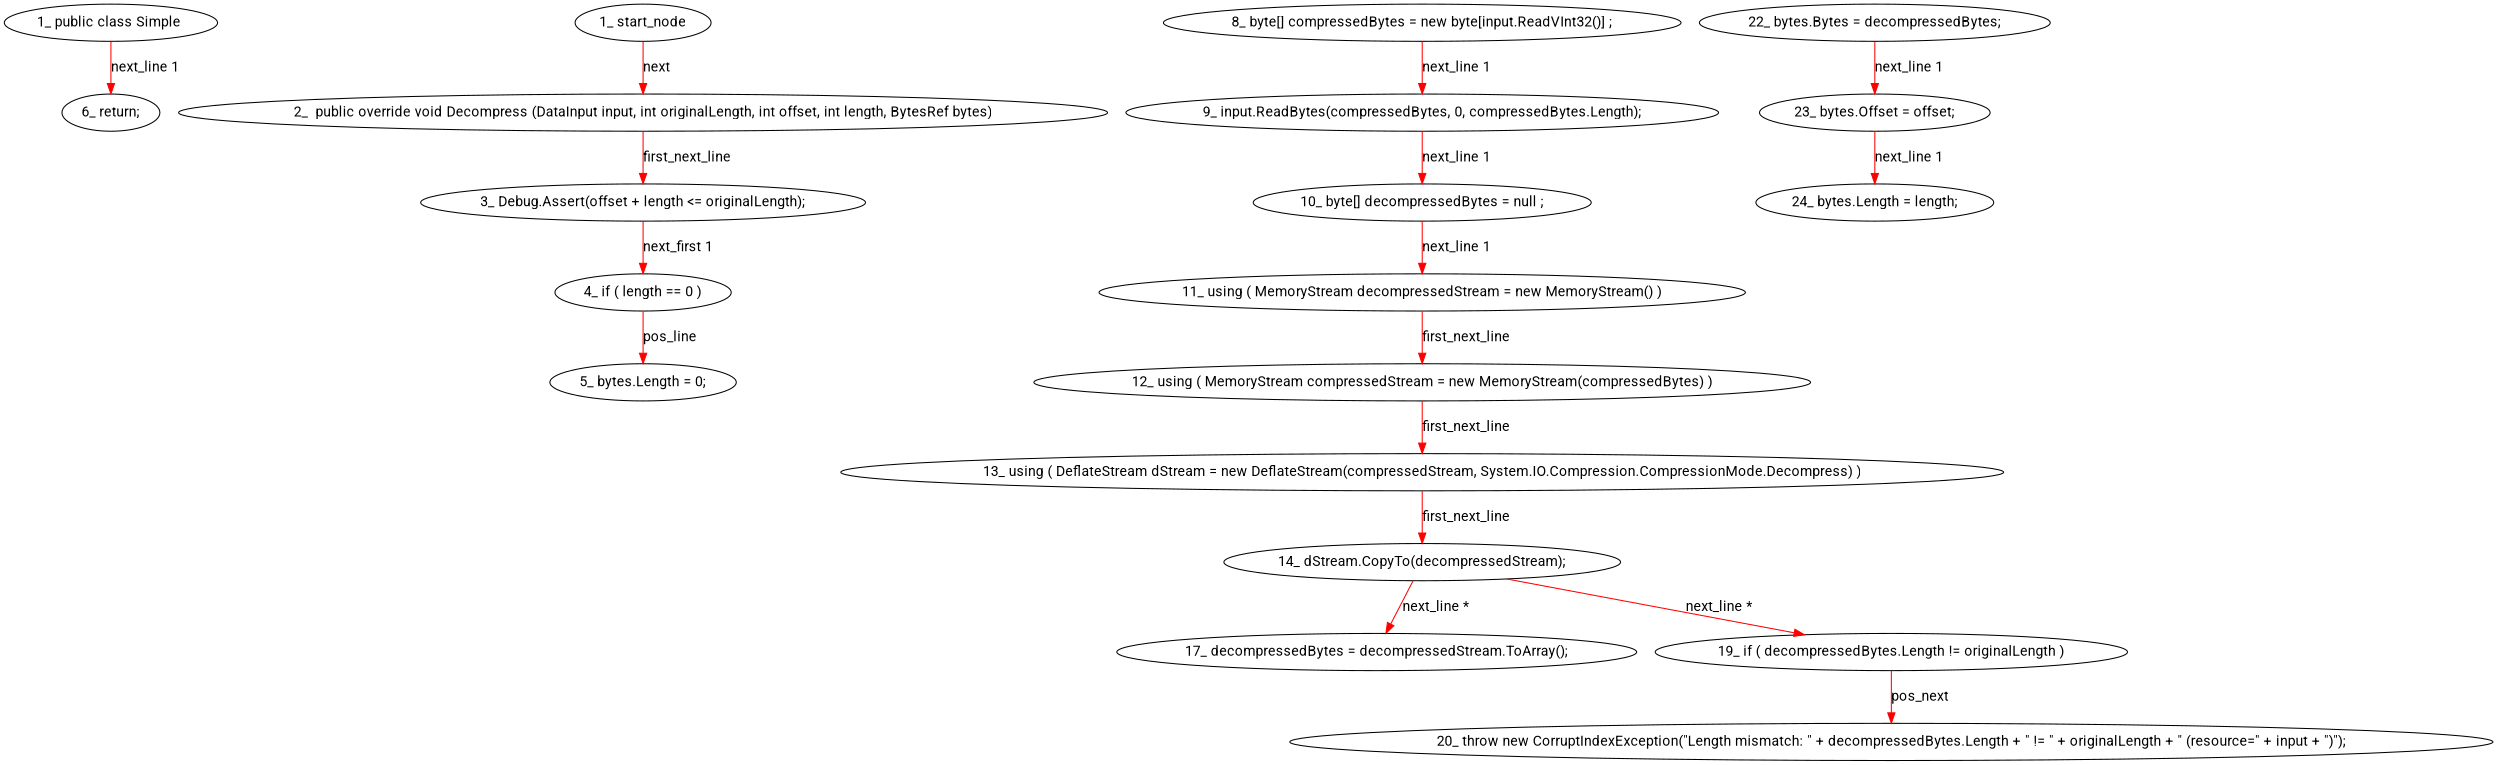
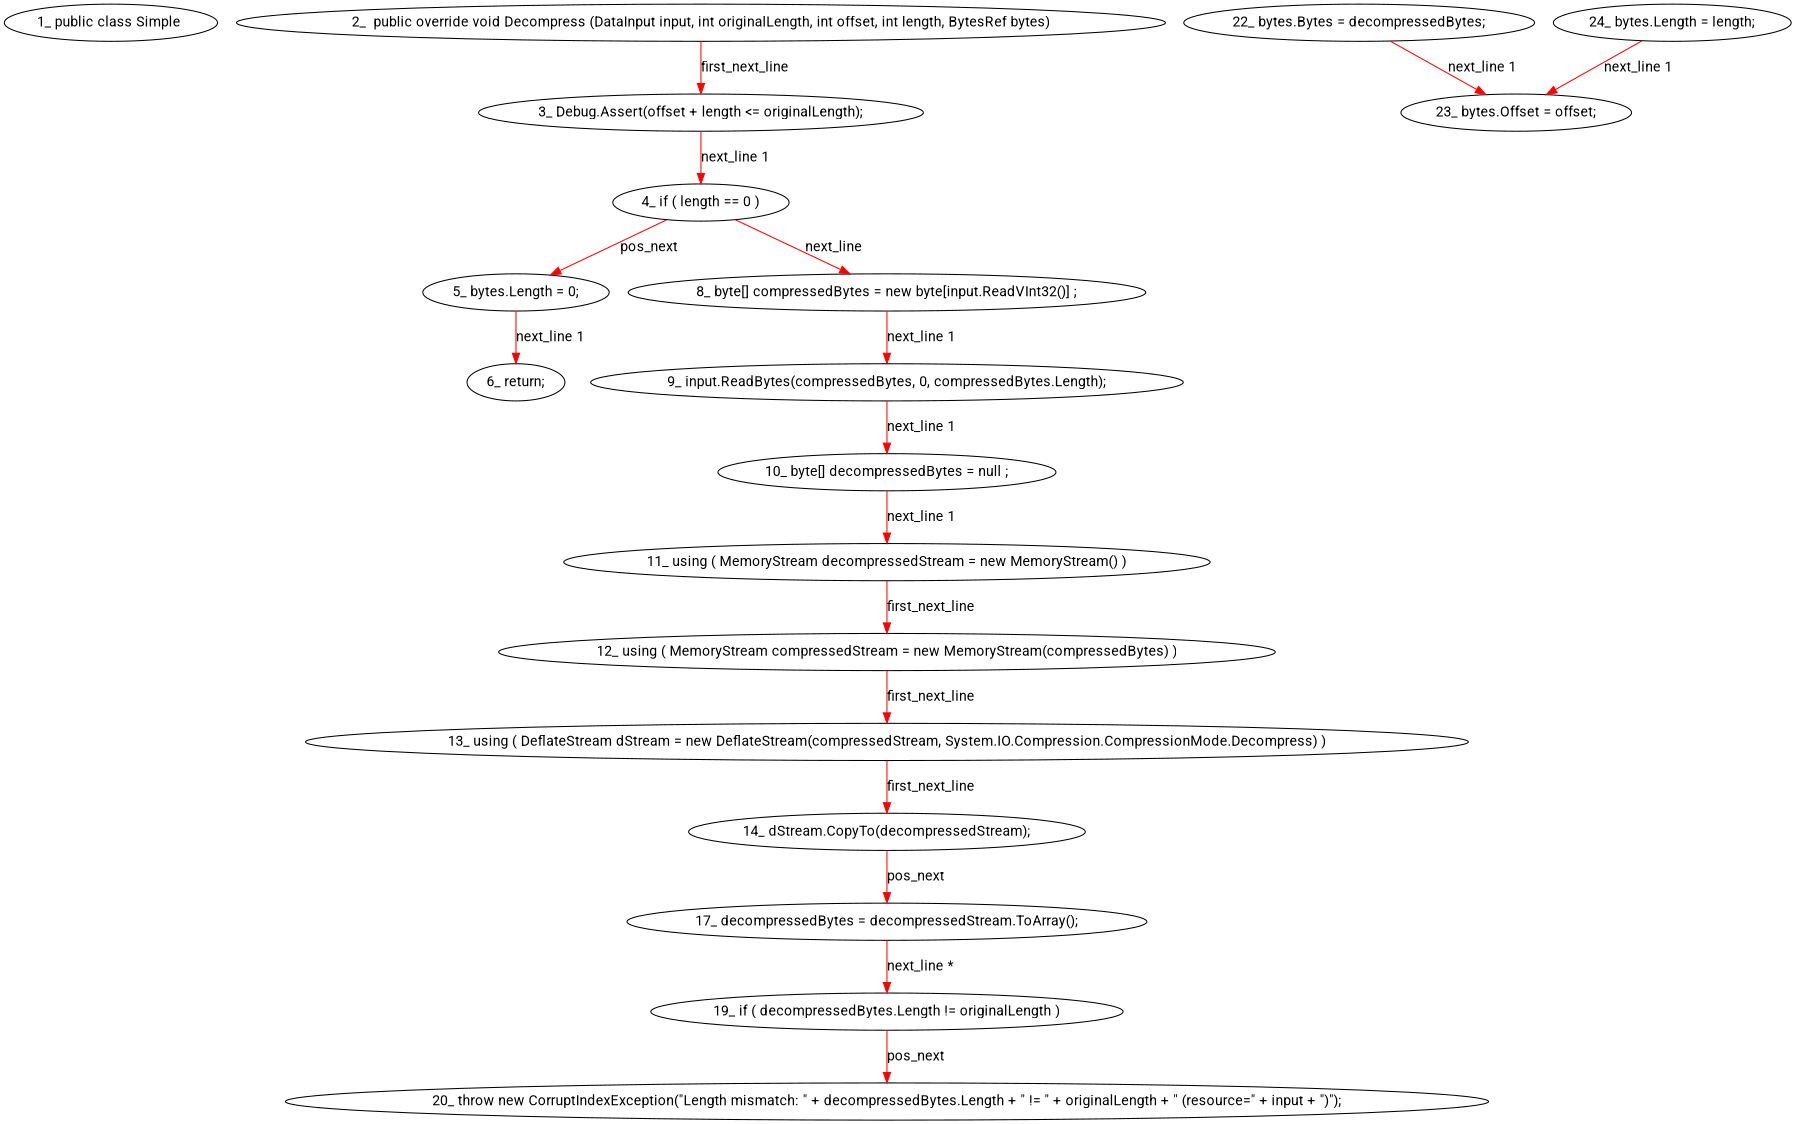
(643, 23) -> none
(111, 62) -> (516, 332)
(1875, 152) -> (1599, 65)
none -> (788, 245)
(678, 247) -> (736, 158)
(670, 337) -> (649, 247)
(1650, 606) -> (887, 961)
(1436, 607) -> (916, 877)
